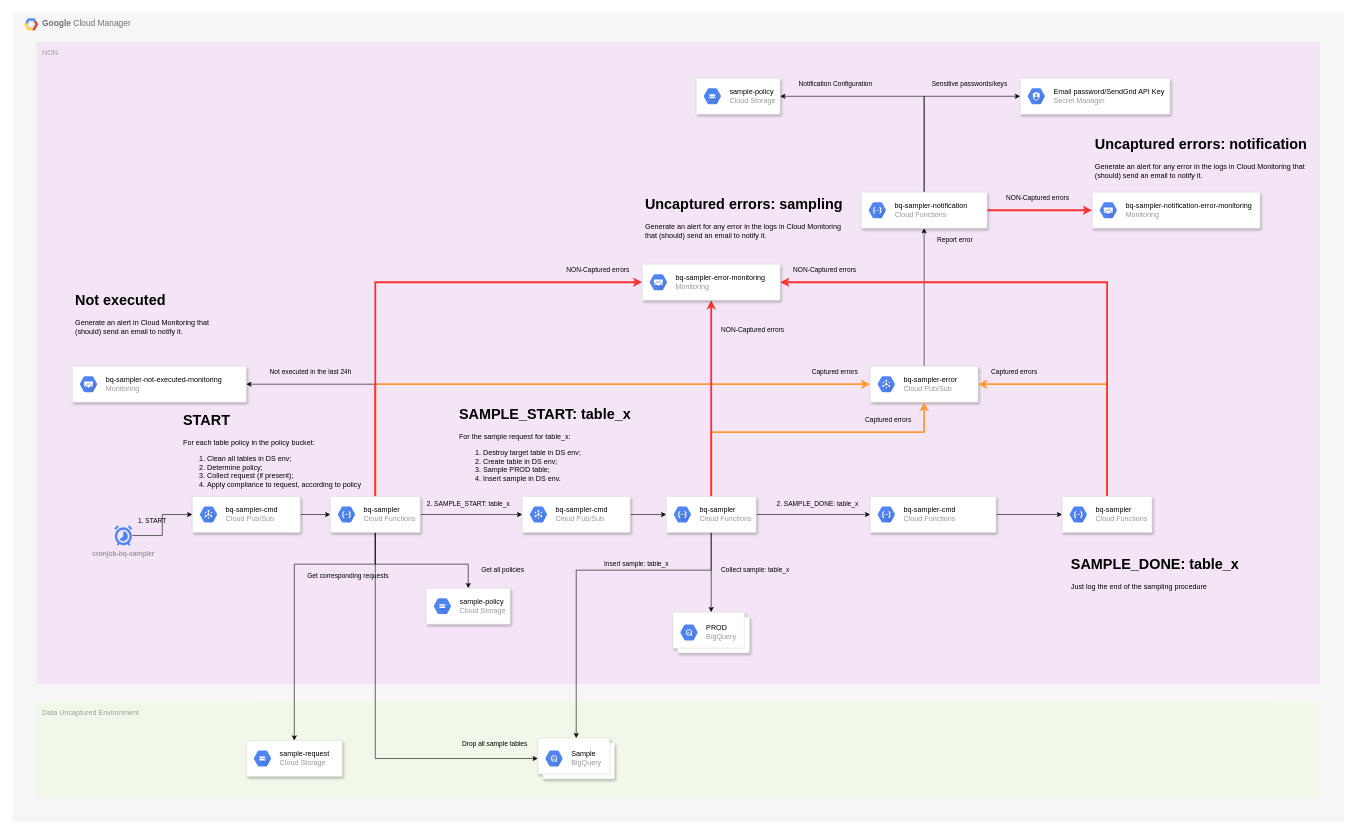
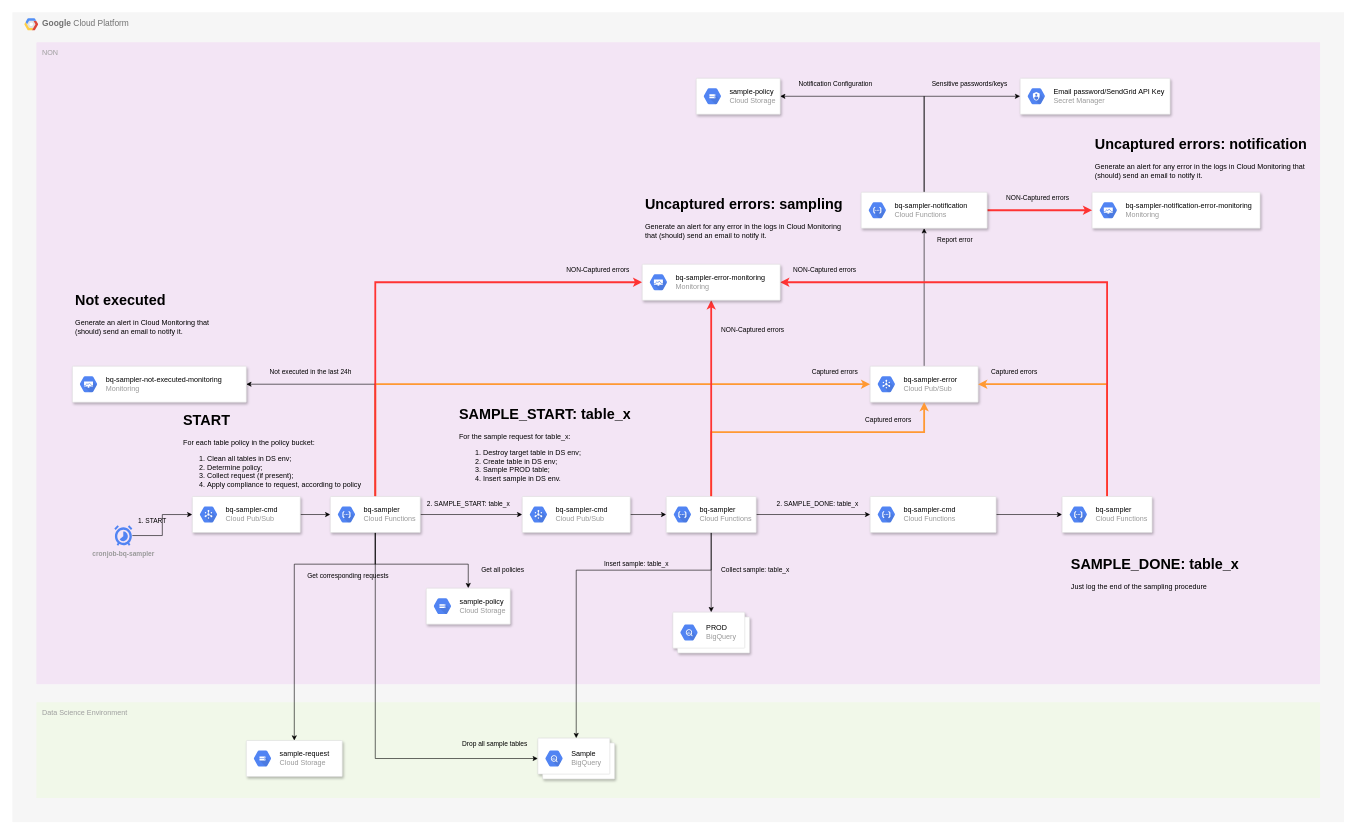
(85, 24) -> (86, 24)
(94, 713) -> (87, 713)
